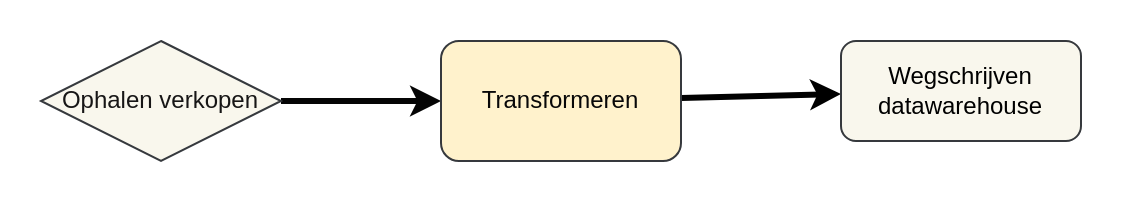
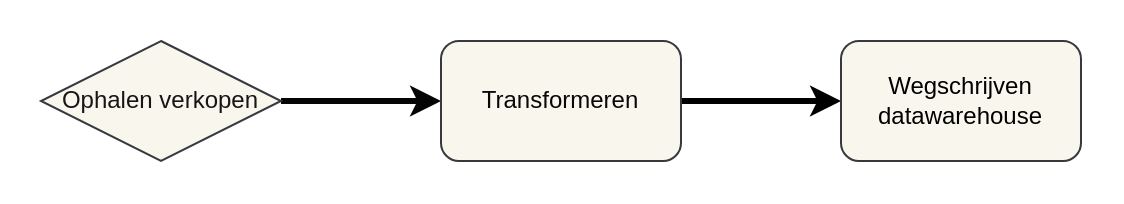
(961, 91) -> (961, 101)
(561, 101) -> (561, 101)
